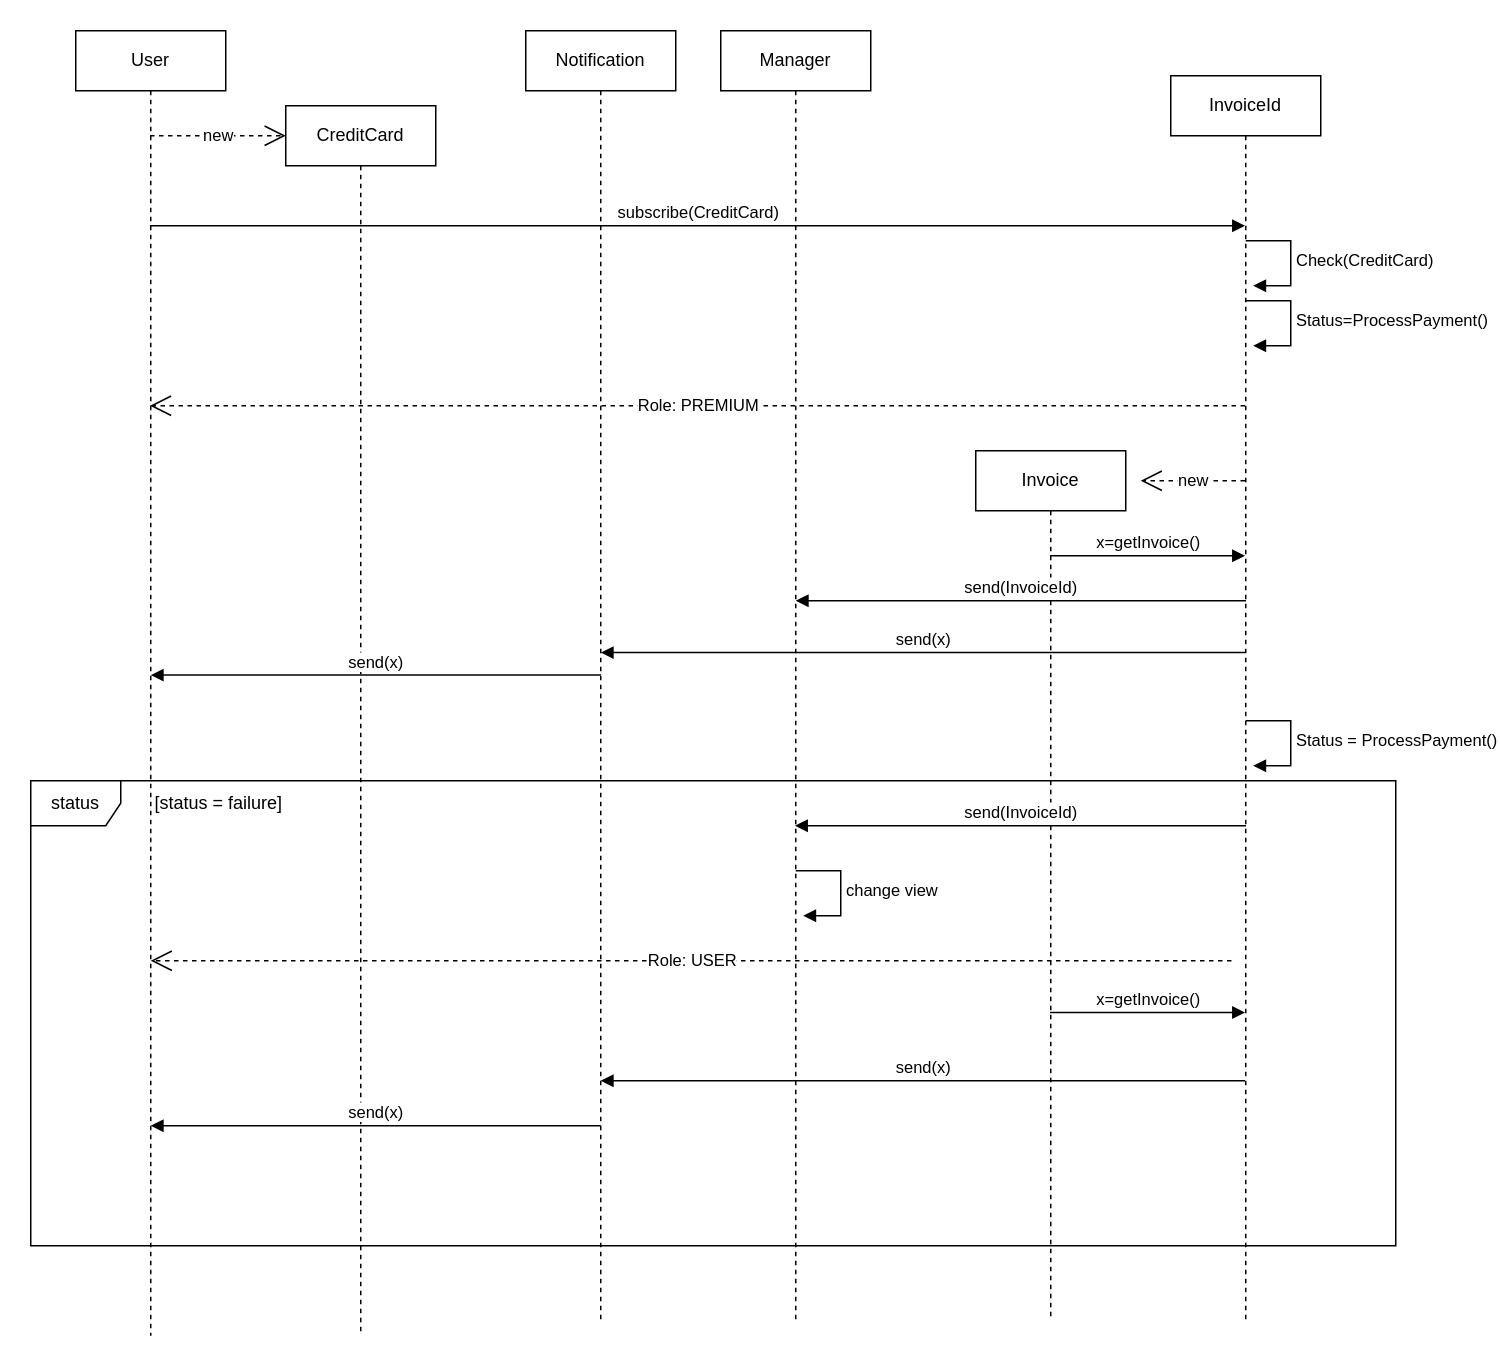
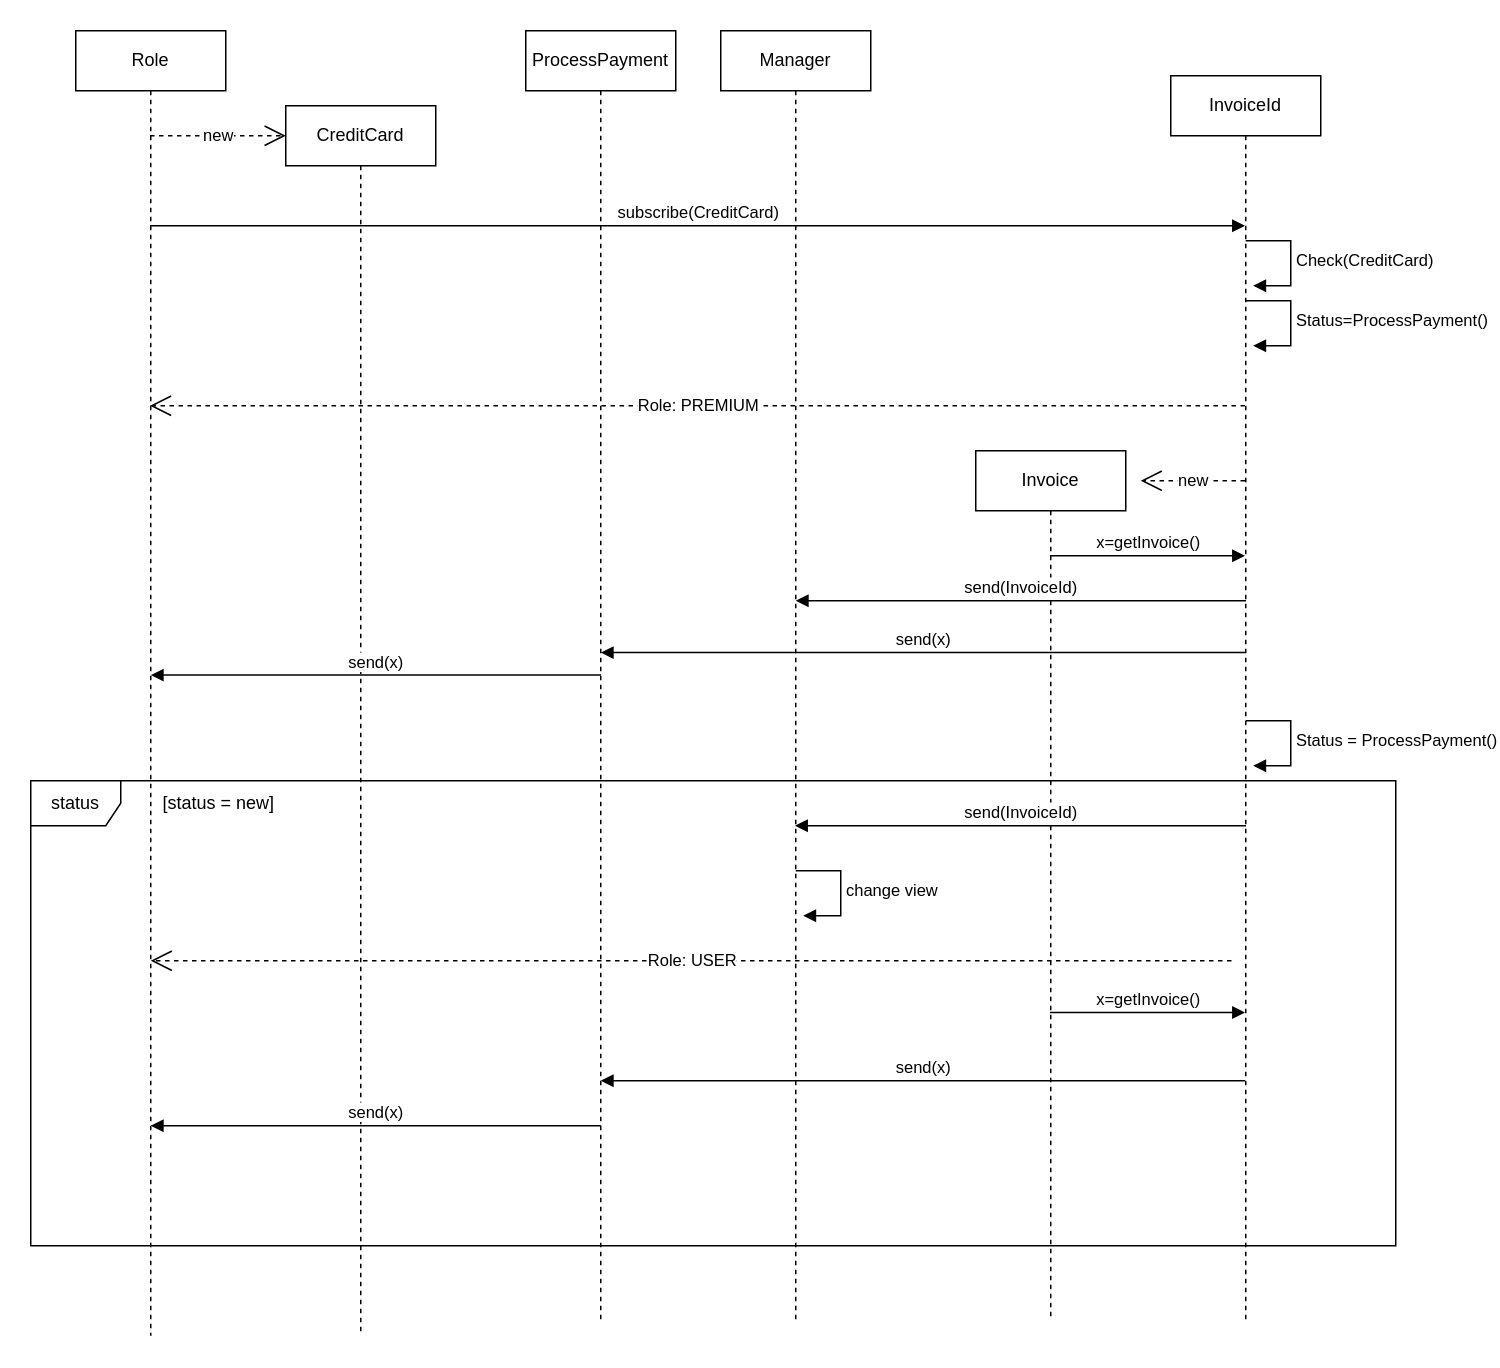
(151, 61) -> (151, 61)
(601, 61) -> (601, 61)
(219, 803) -> (219, 803)
